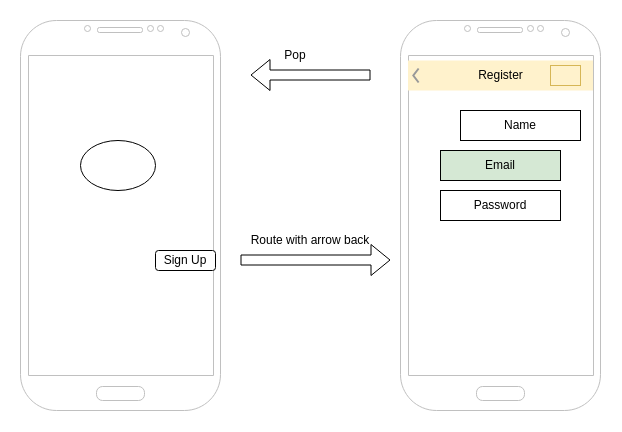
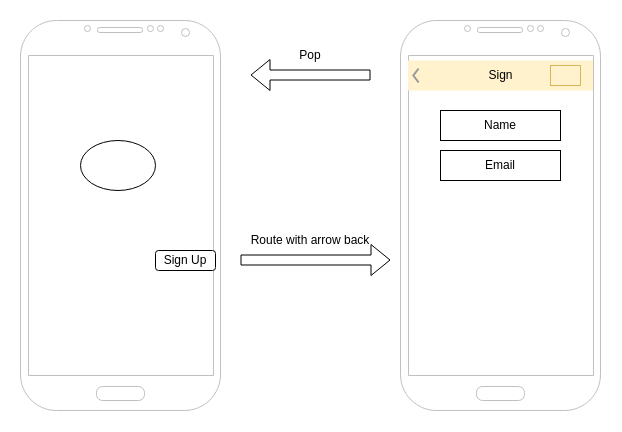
(296, 56) -> (311, 56)
(501, 76) -> (501, 76)
(521, 126) -> (501, 126)
(501, 166) -> (501, 166)
(501, 206) -> none
